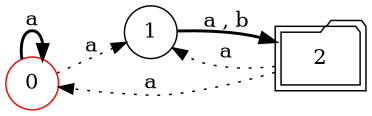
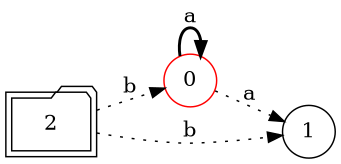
(219, 32) -> none
(226, 52) -> (190, 131)
(151, 83) -> (130, 87)
